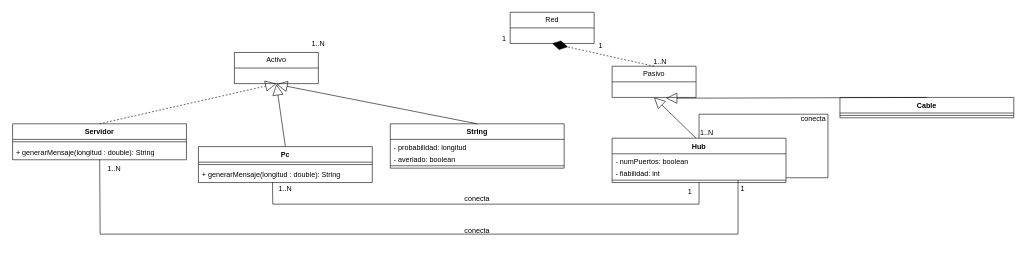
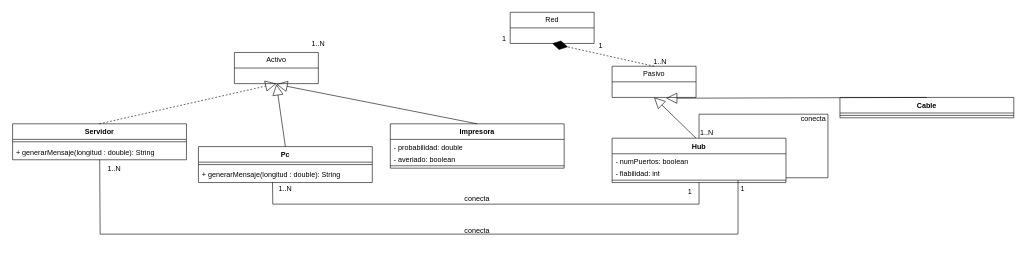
(477, 132) -> (477, 132)
(435, 148) -> (432, 148)
